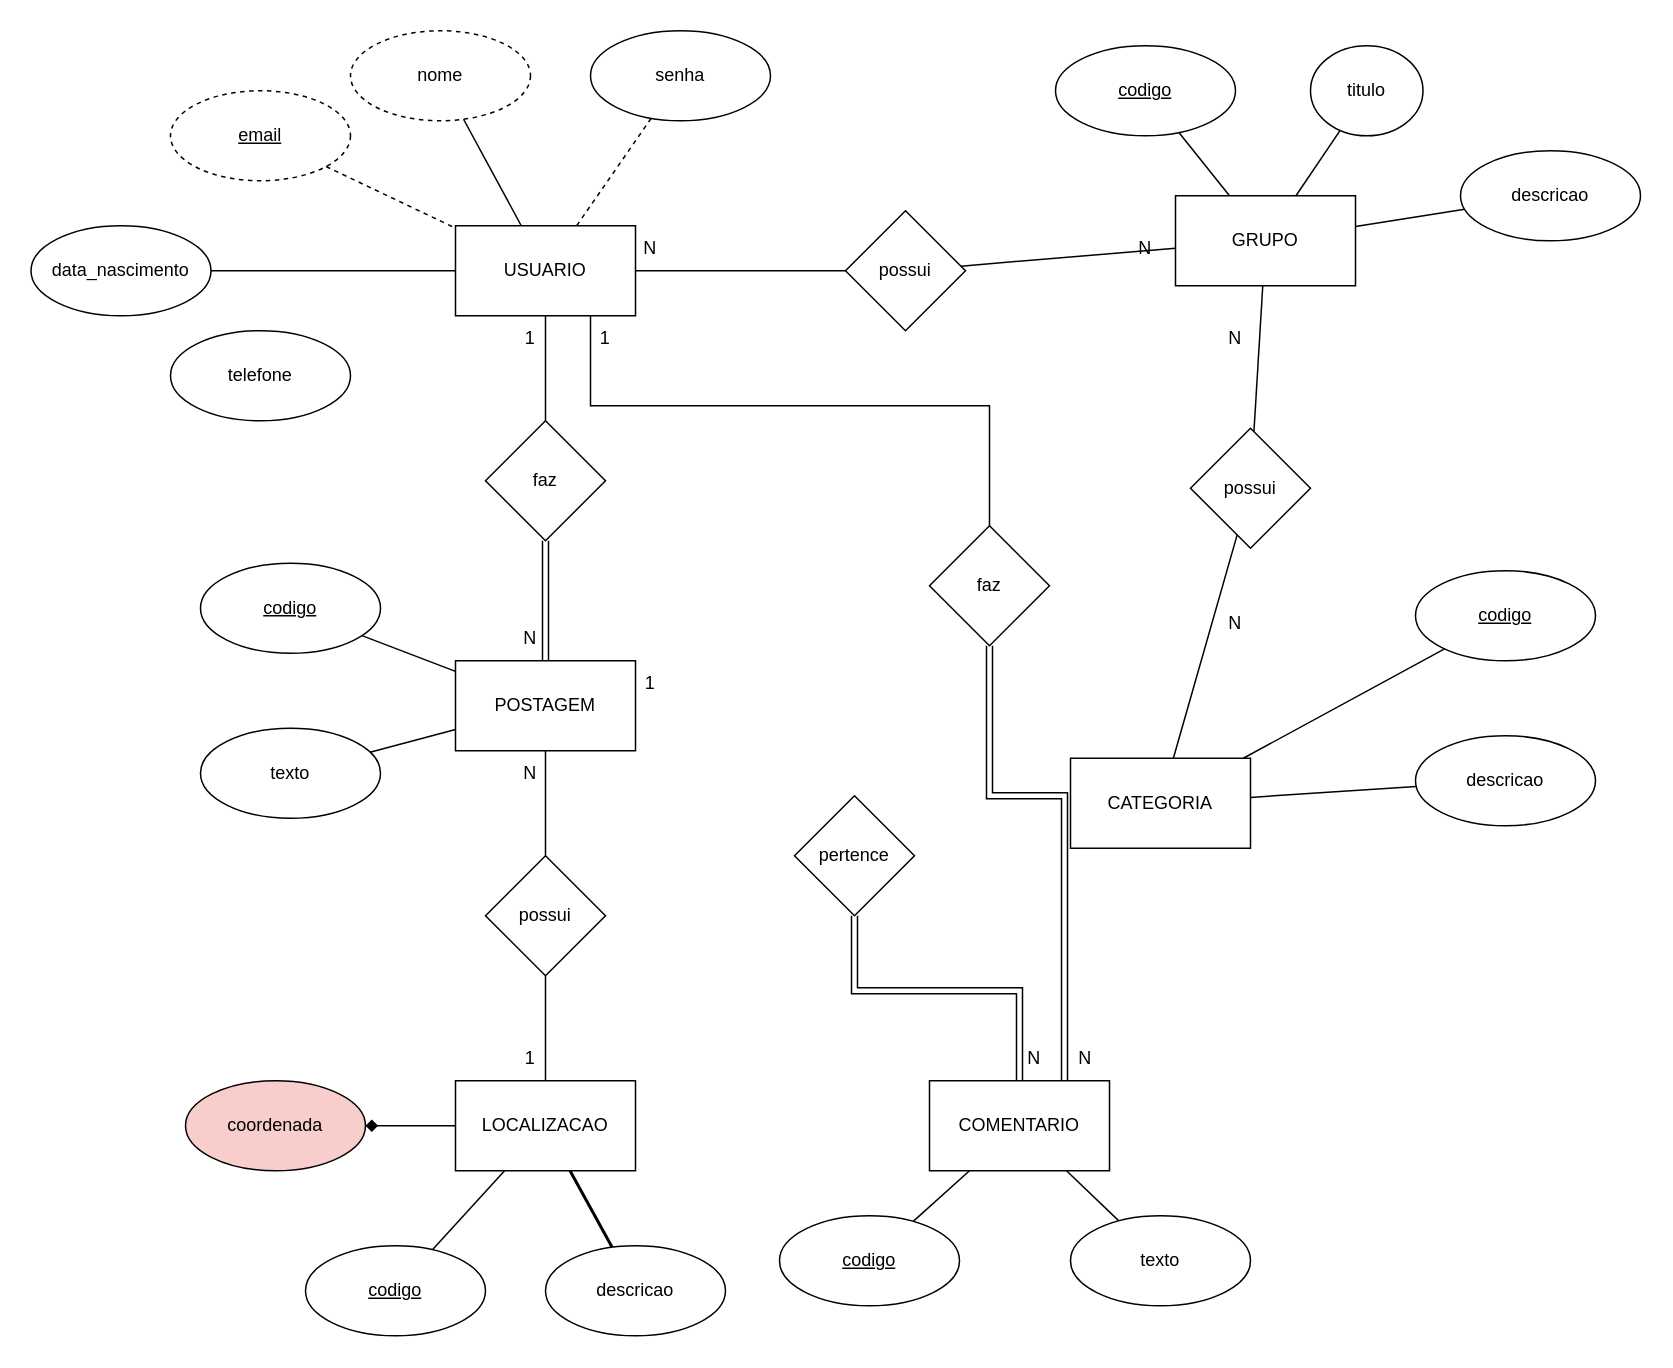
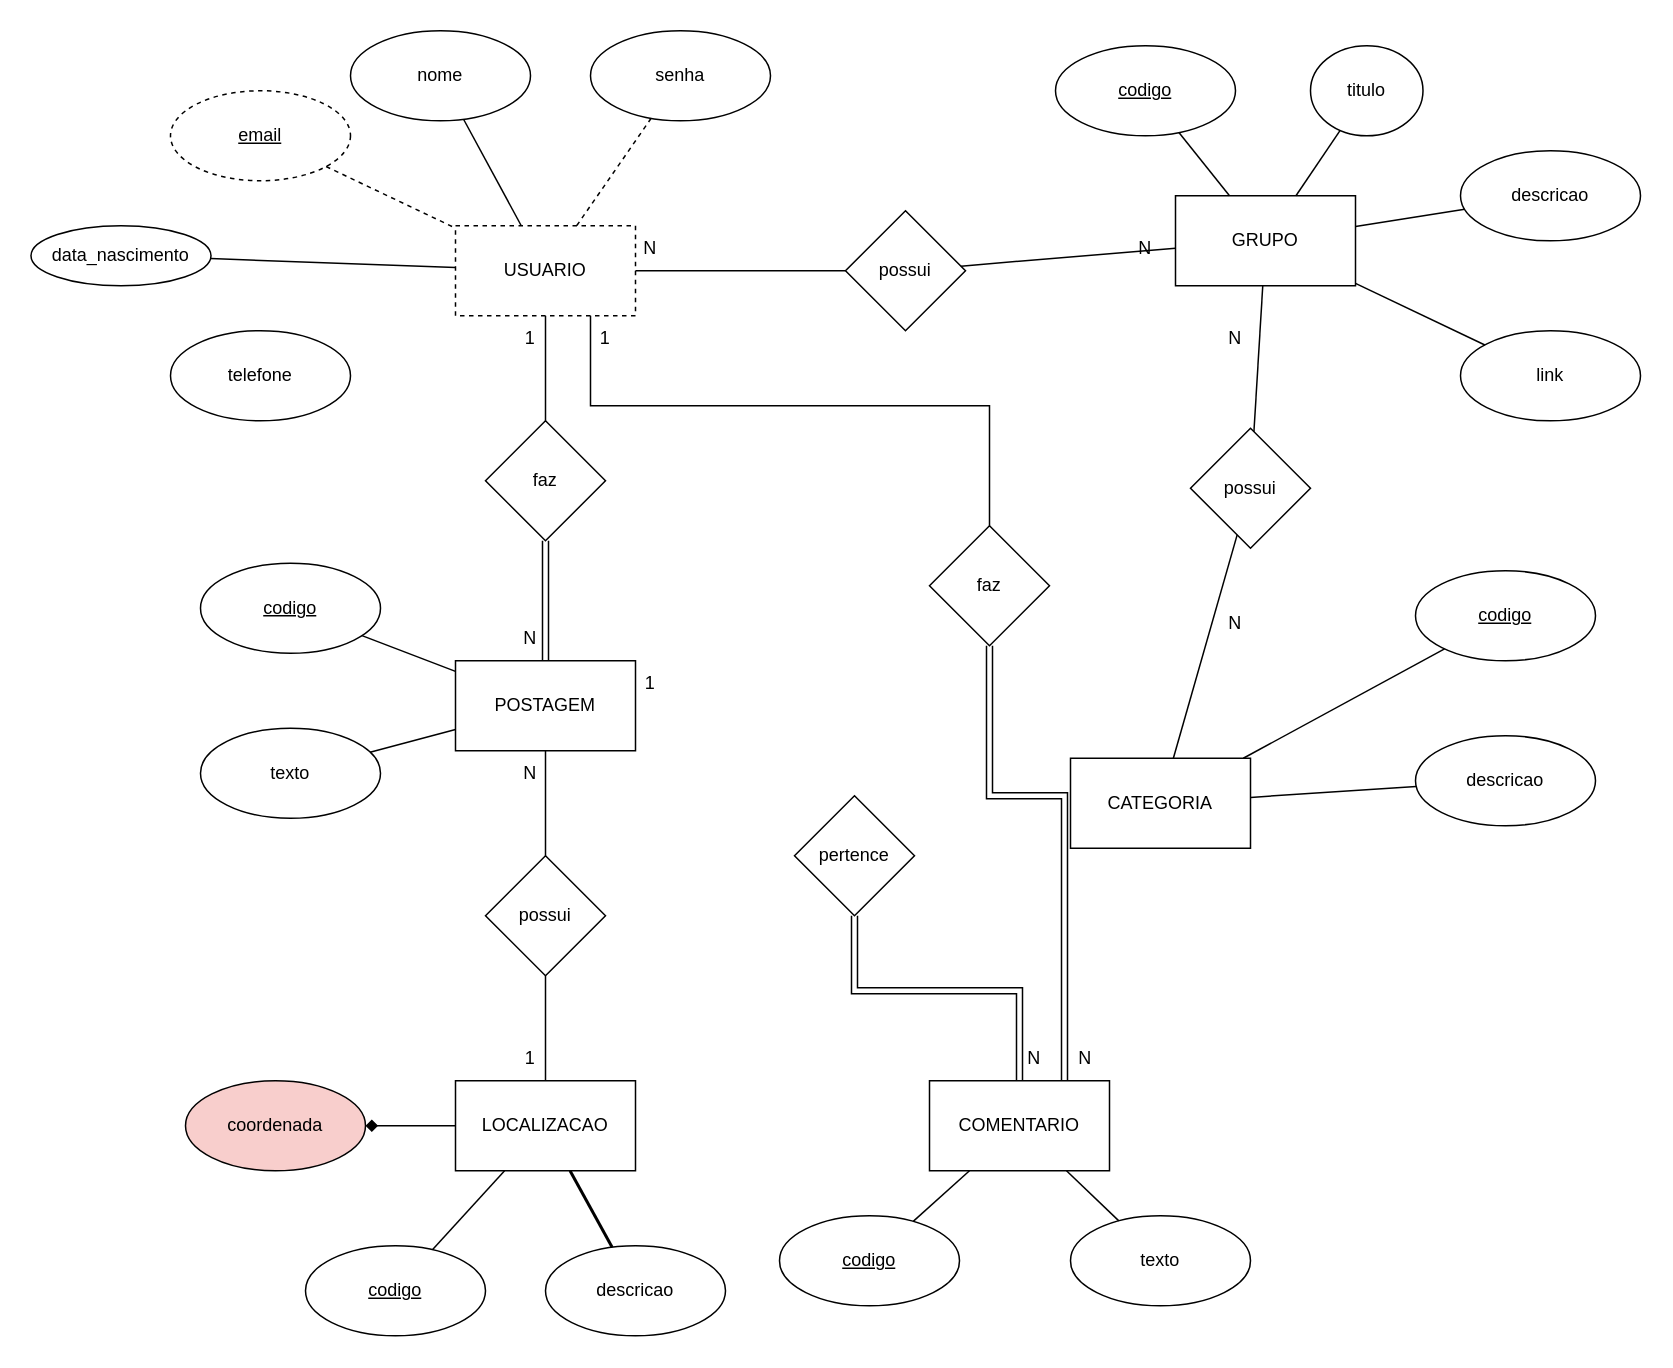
(440, 76) -> (440, 76)
(121, 271) -> (121, 256)
(545, 271) -> (545, 271)
none -> (1420, 314)
none -> (1550, 376)
